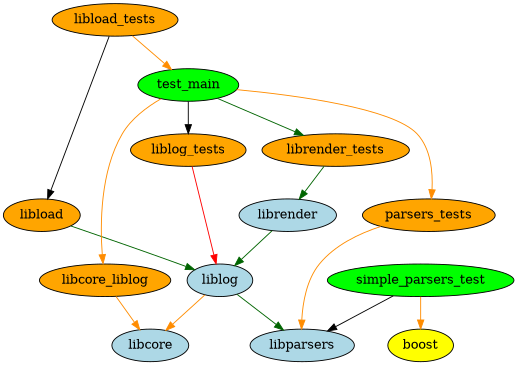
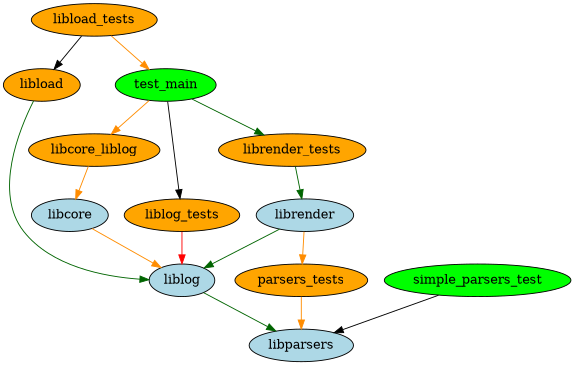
(359, 109) -> (303, 243)
(189, 309) -> (122, 246)
(421, 345) -> none
